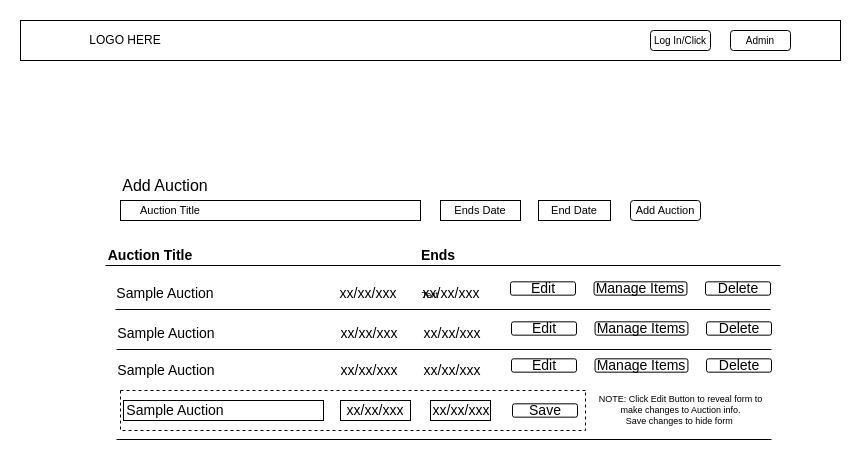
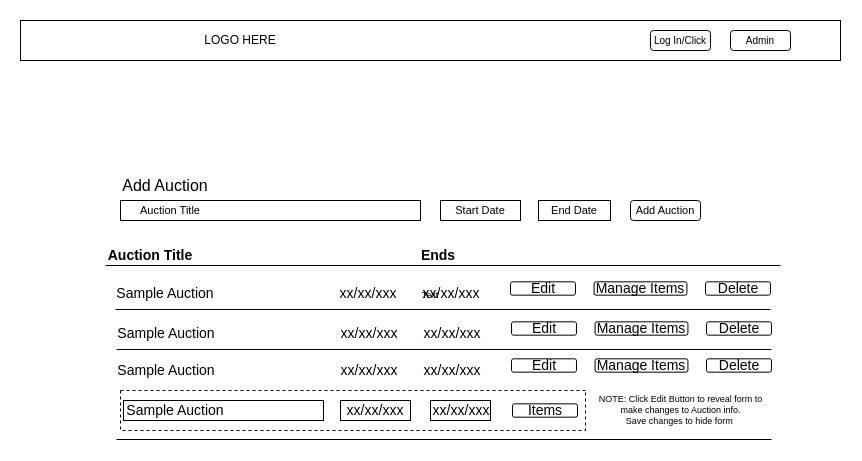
(126, 41) -> (241, 41)
(481, 211) -> (481, 211)
(546, 411) -> (546, 411)
